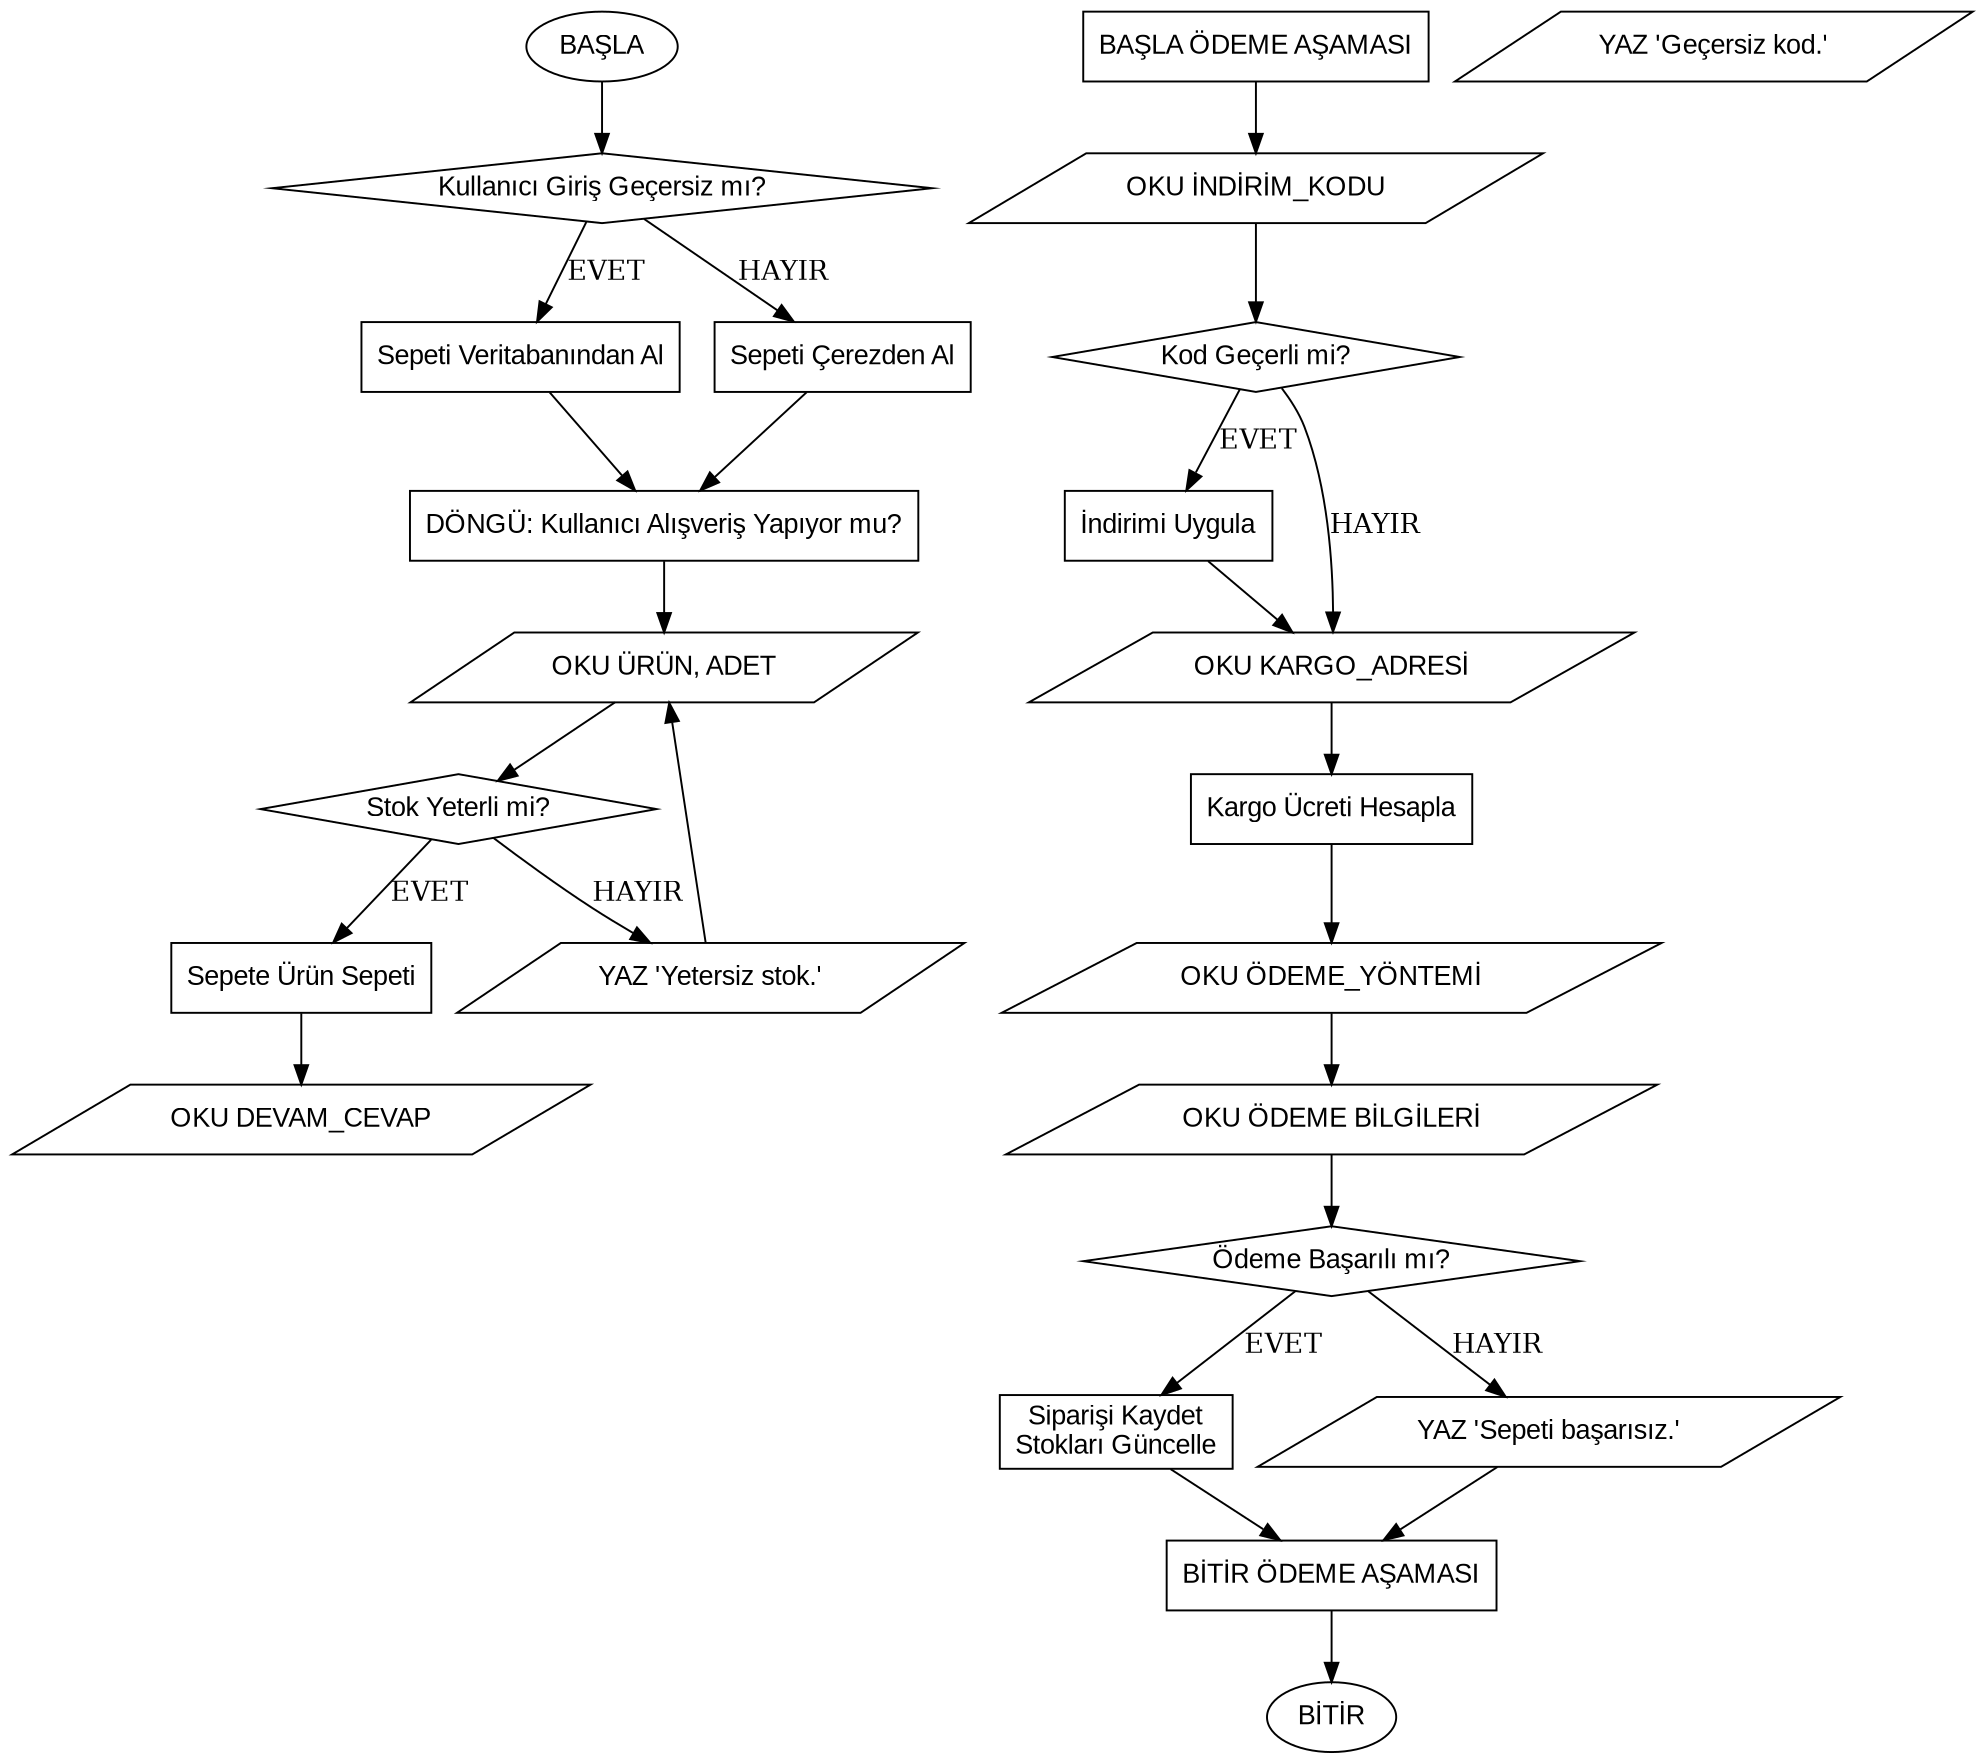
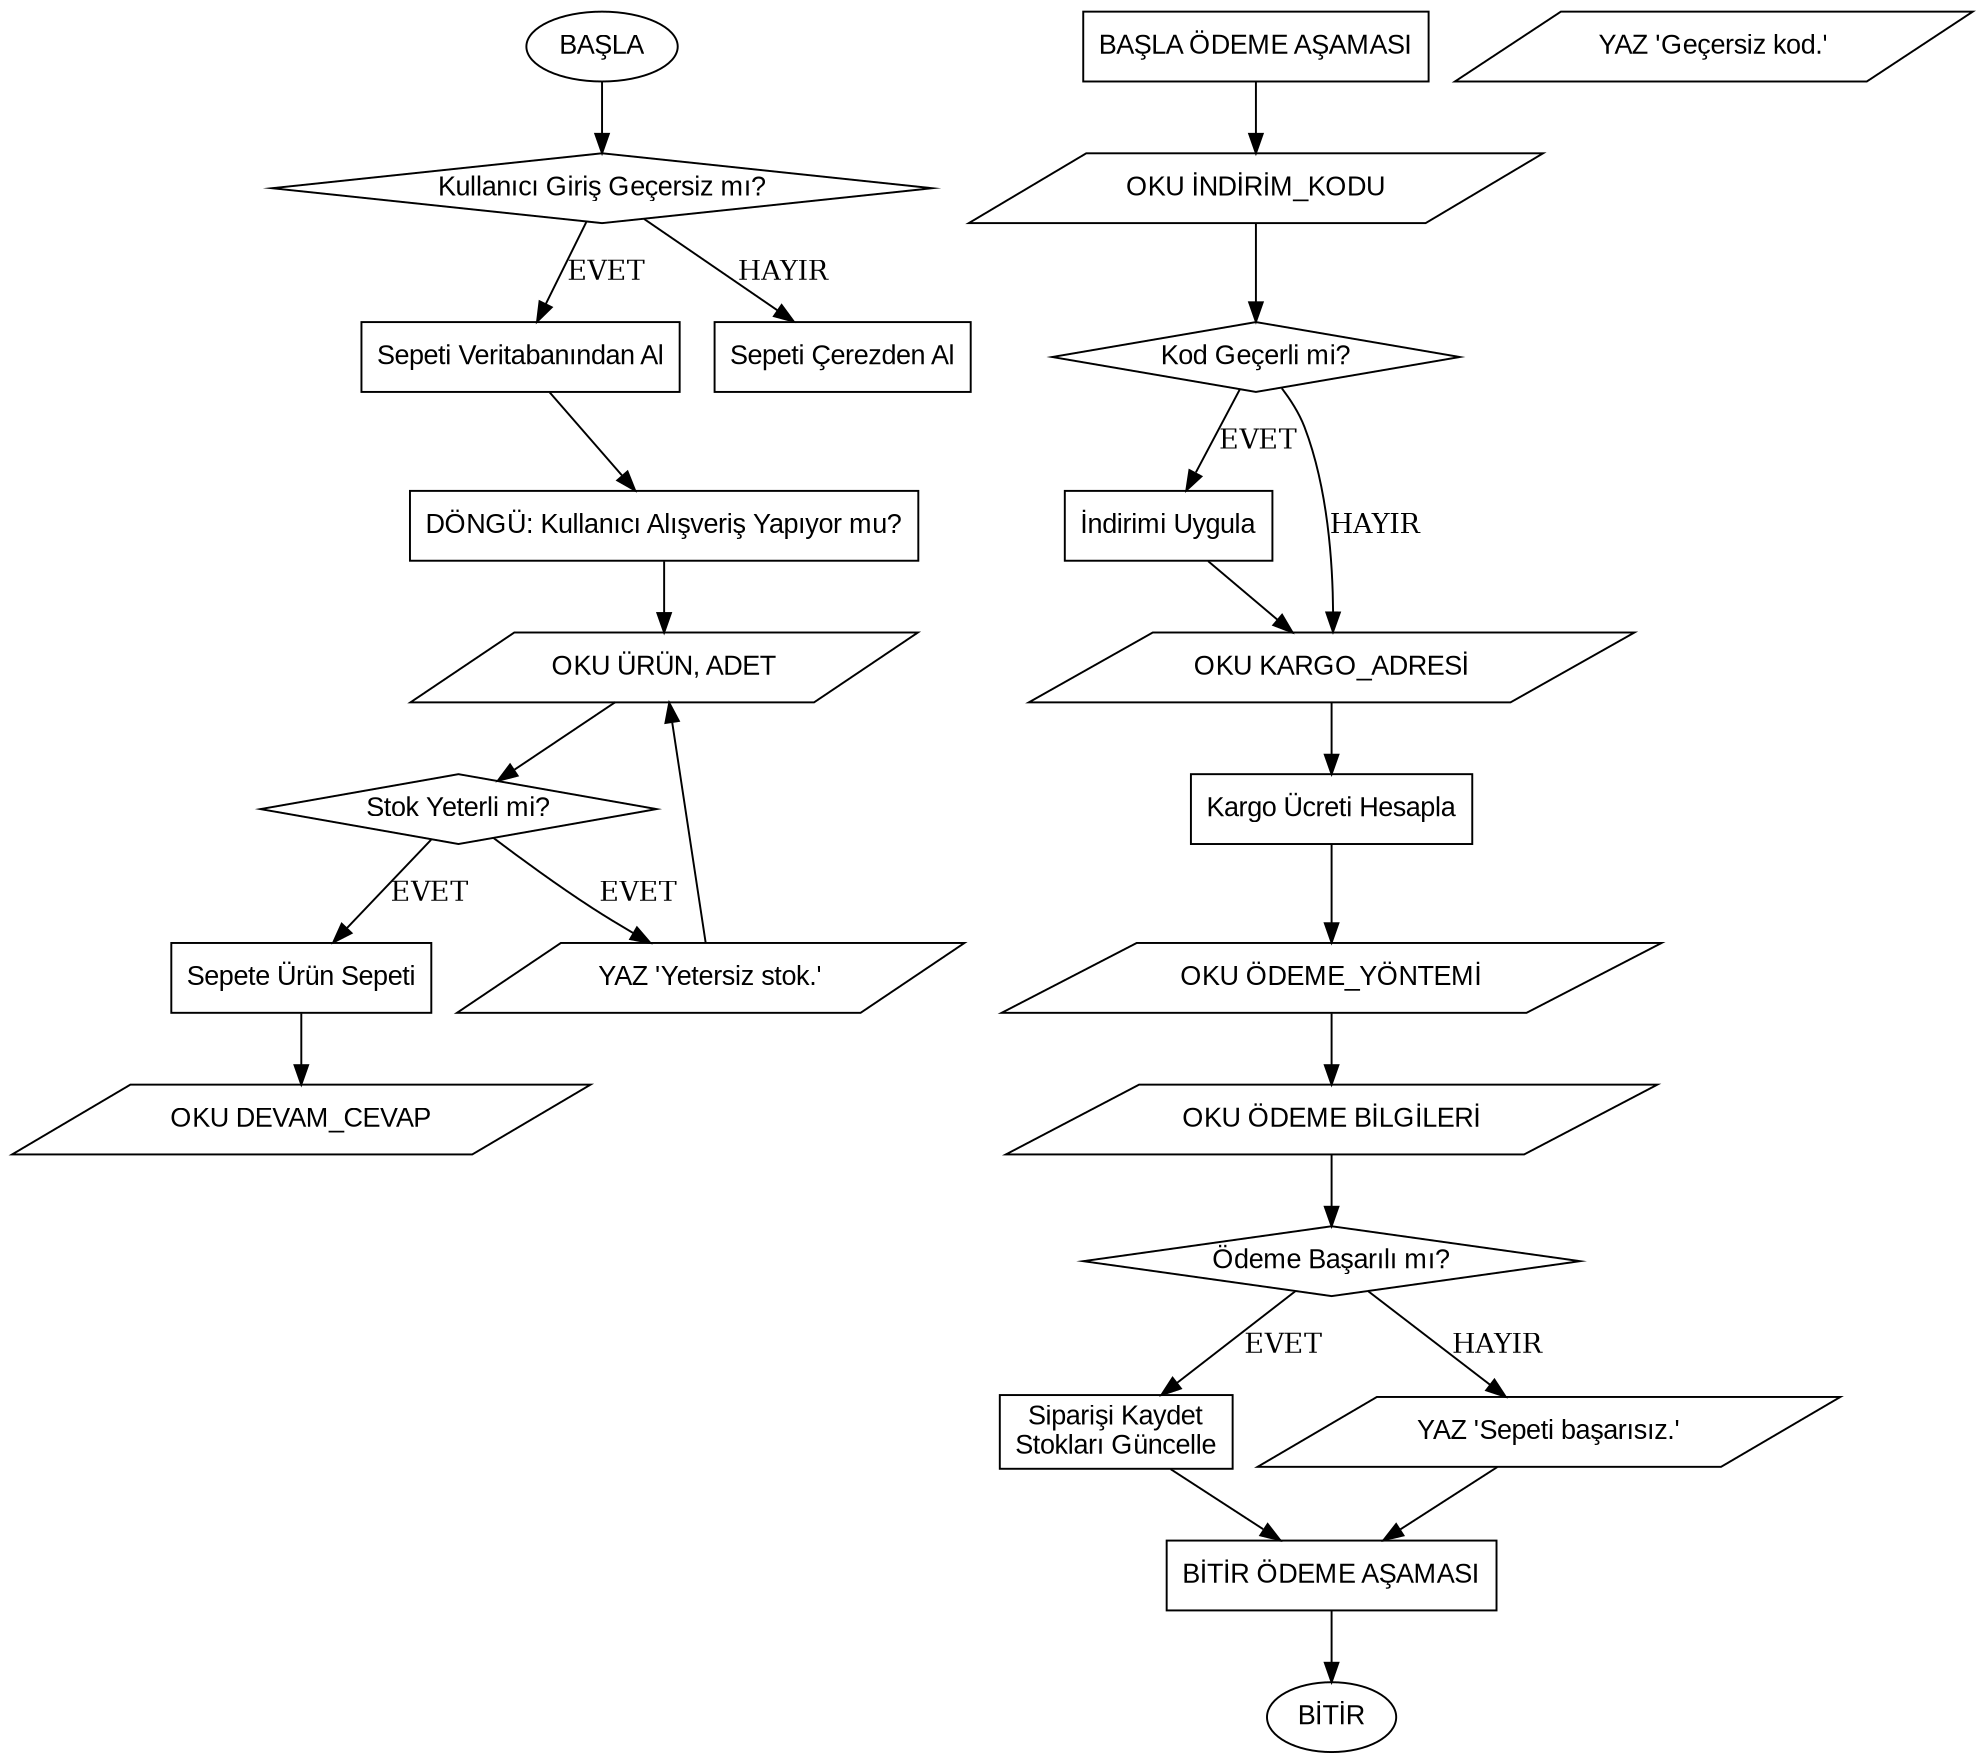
(761, 435) -> none
(638, 893) -> (638, 893)
